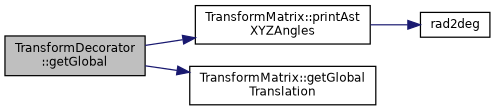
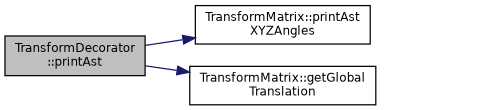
(455, 25) -> none
(75, 56) -> (75, 56)
